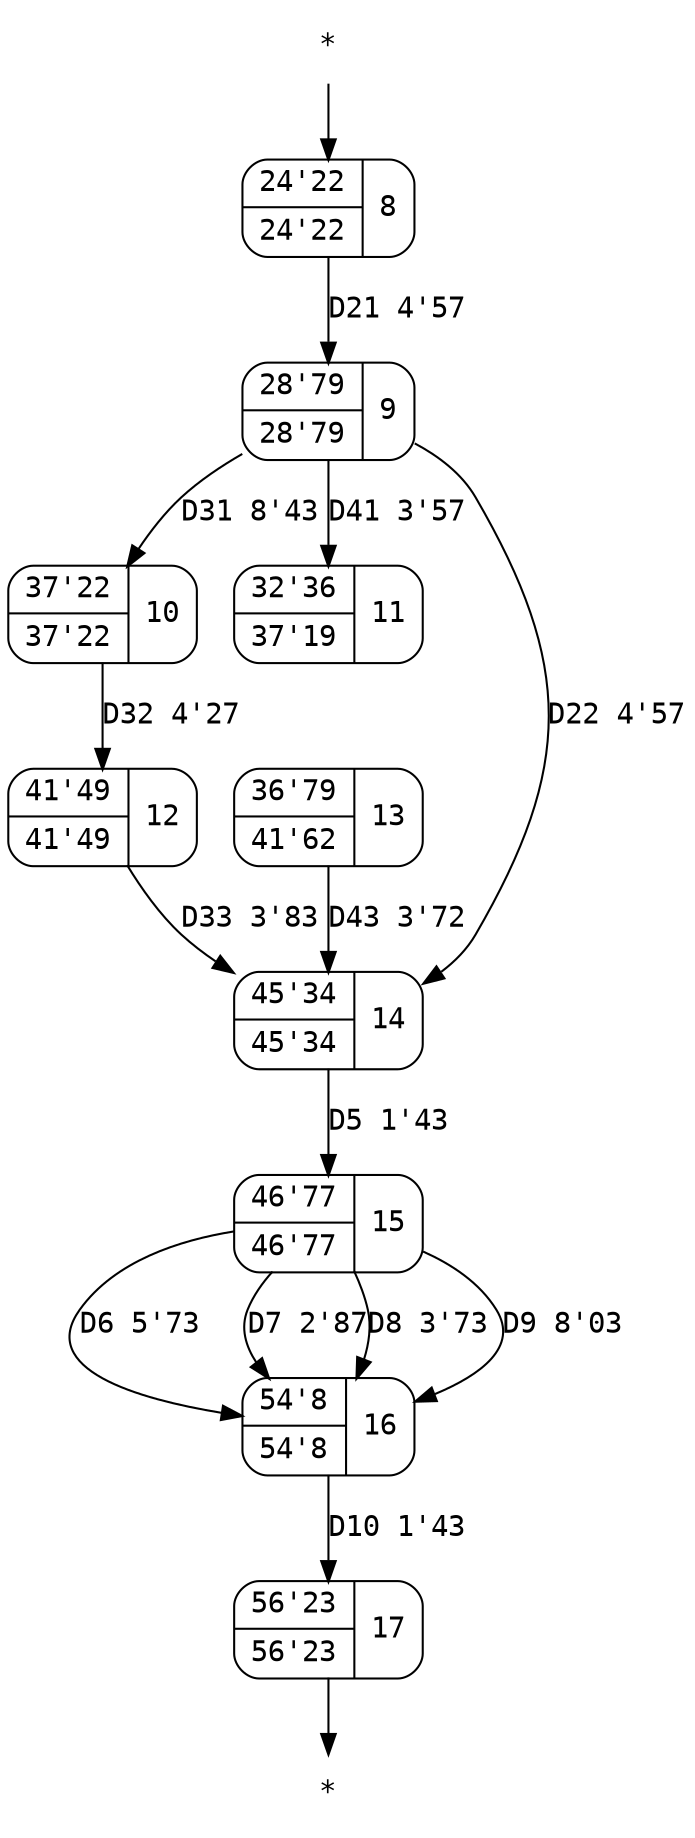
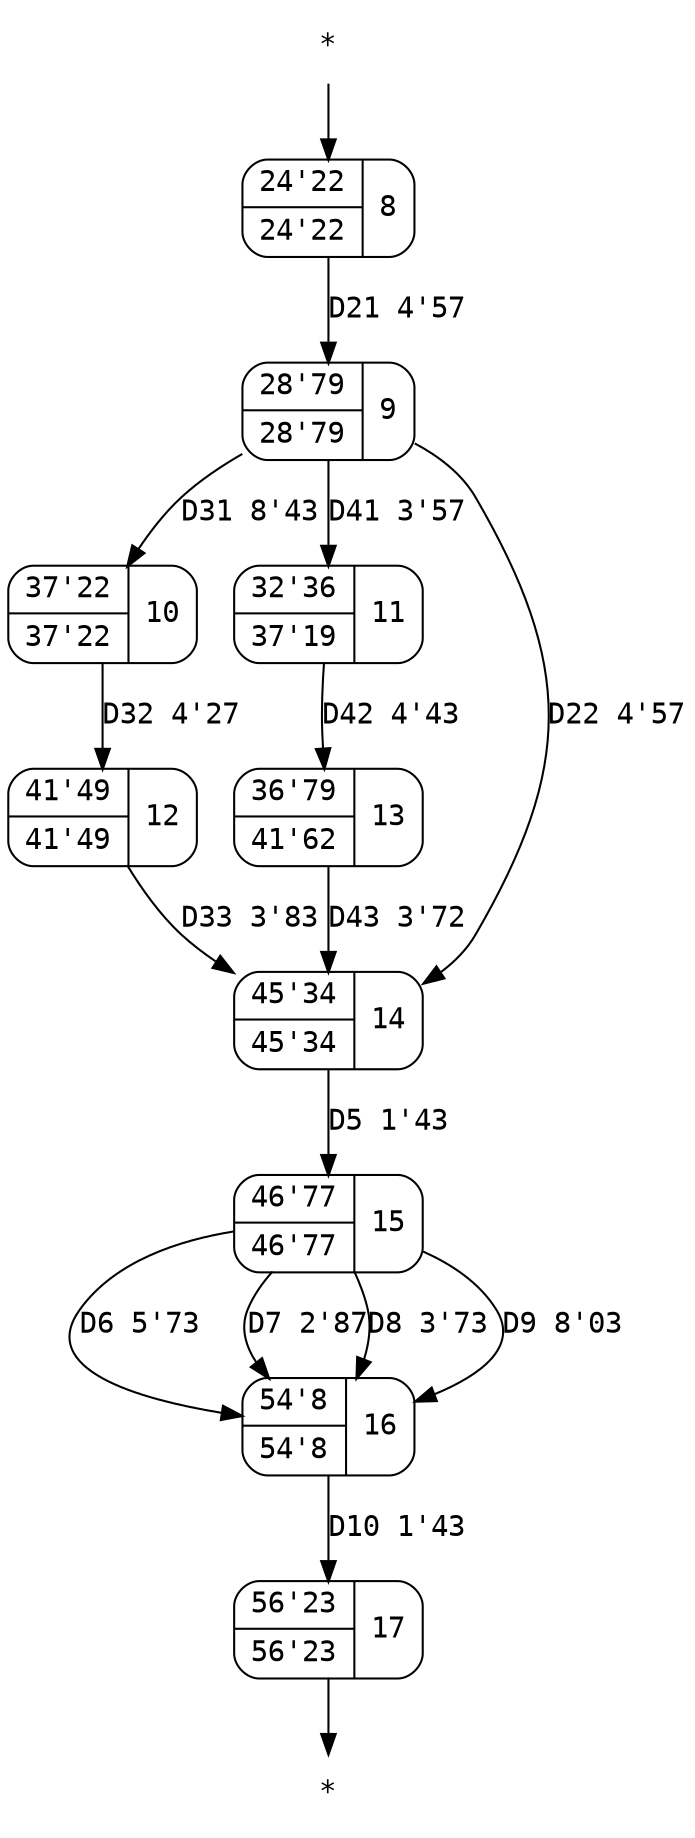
none -> (322, 705)
